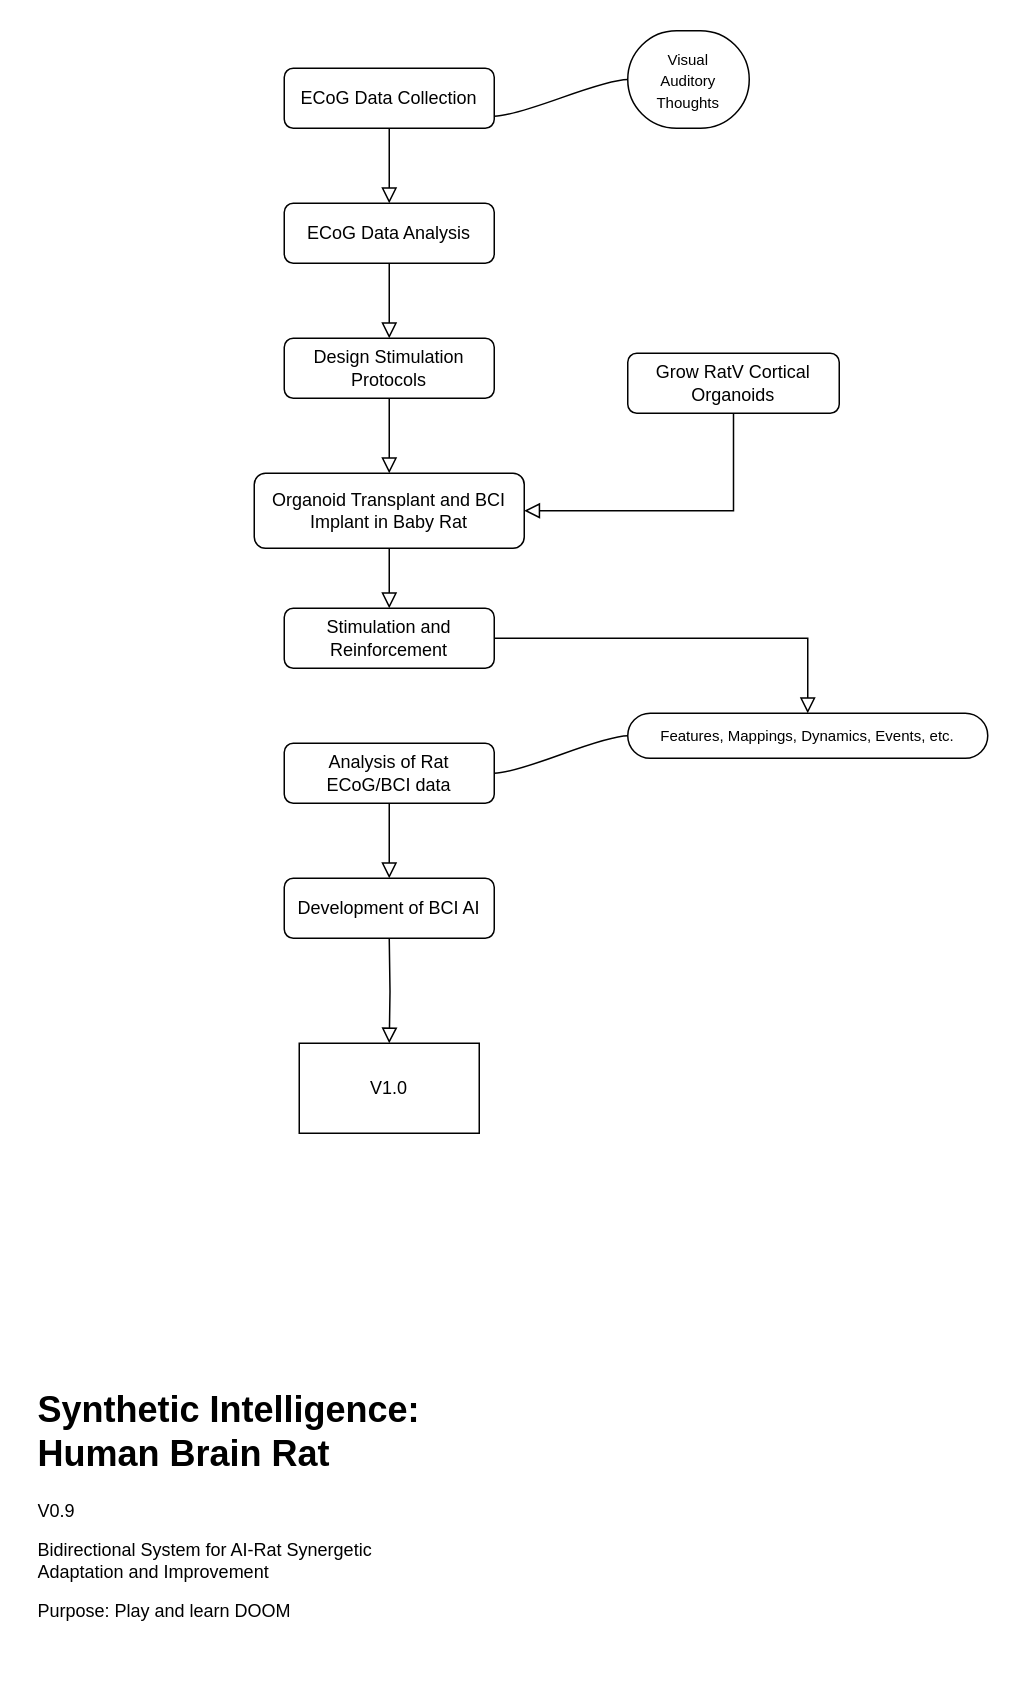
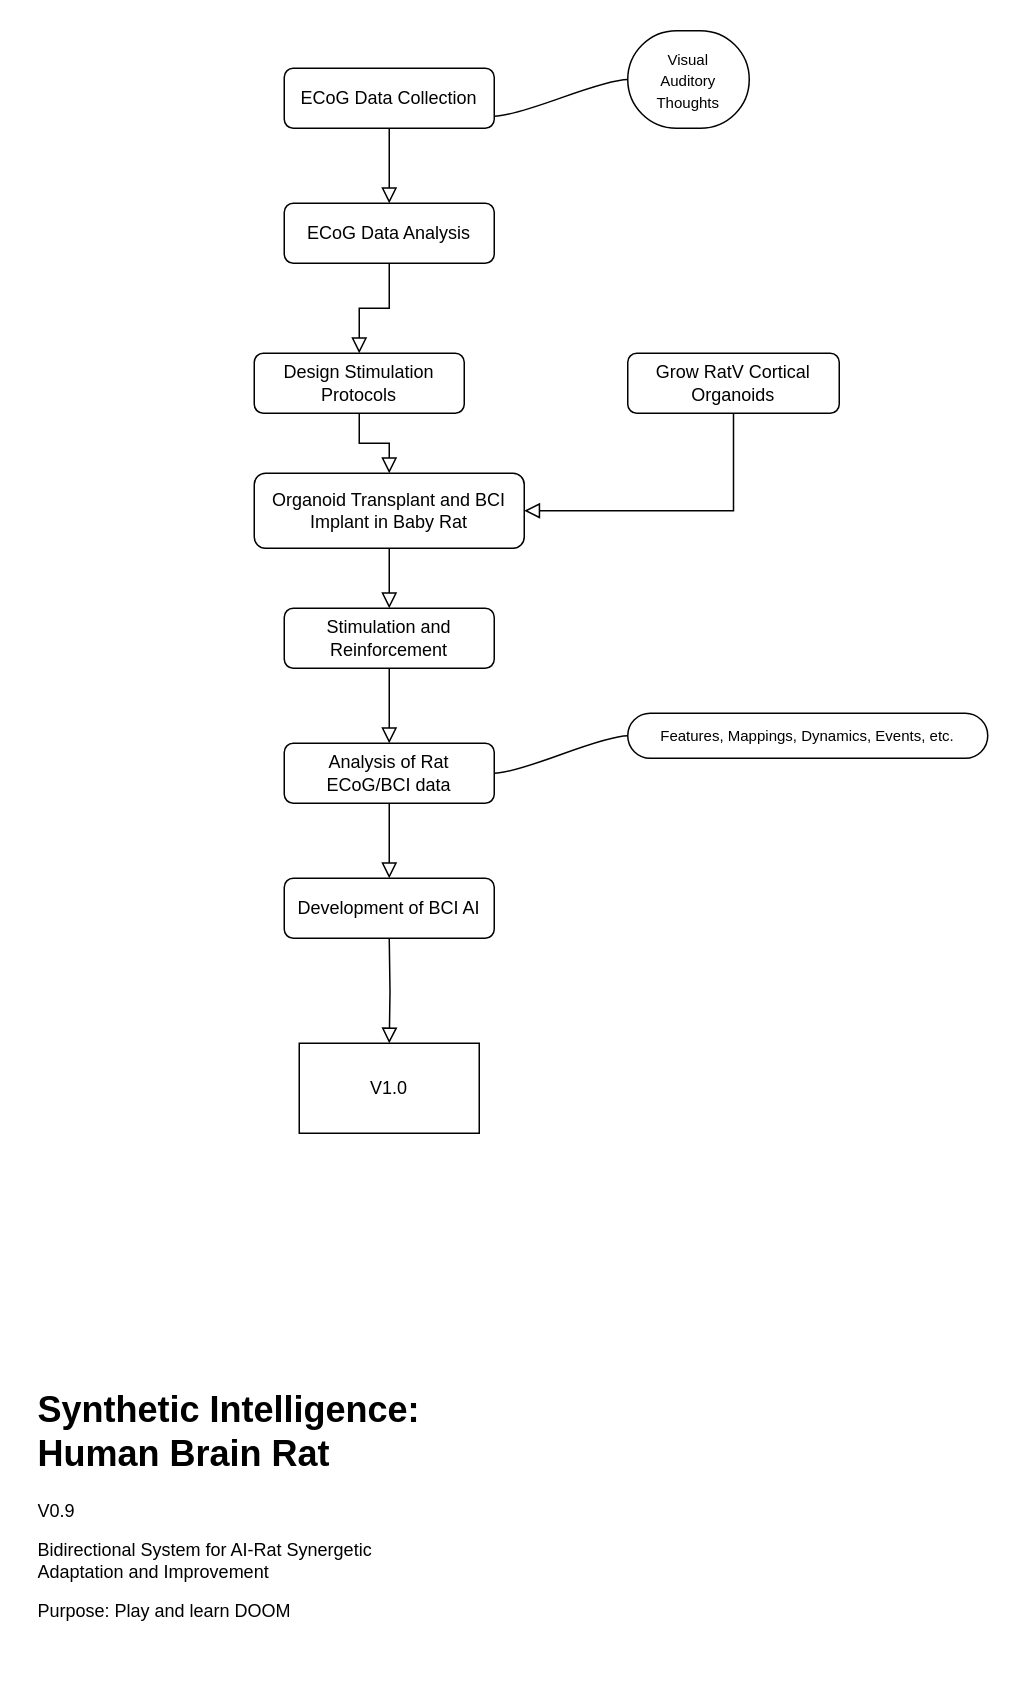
(389, 368) -> (359, 383)
(681, 638) -> (389, 698)
